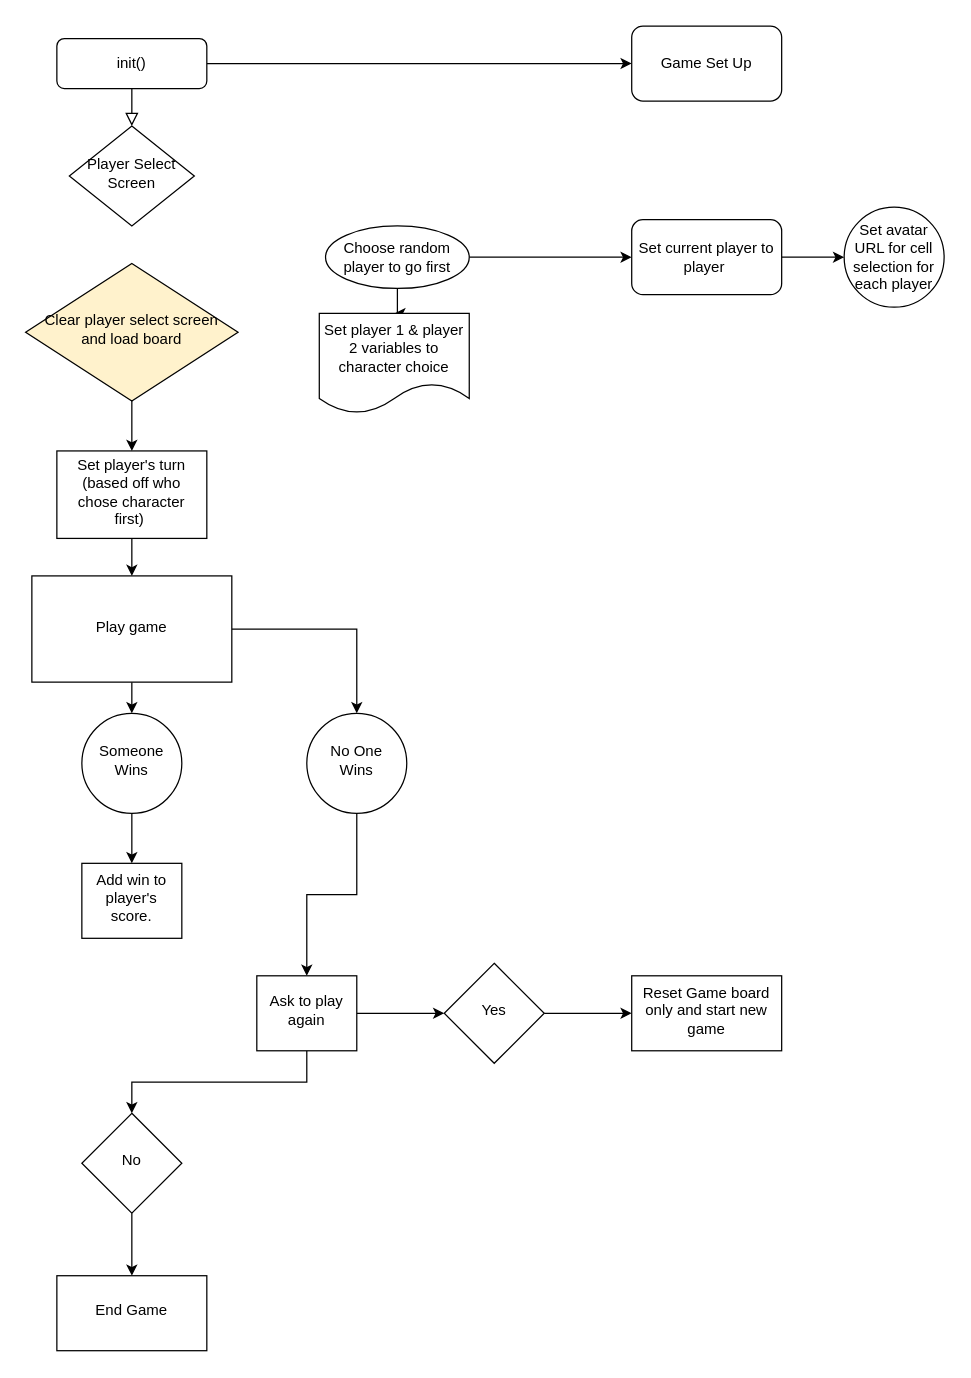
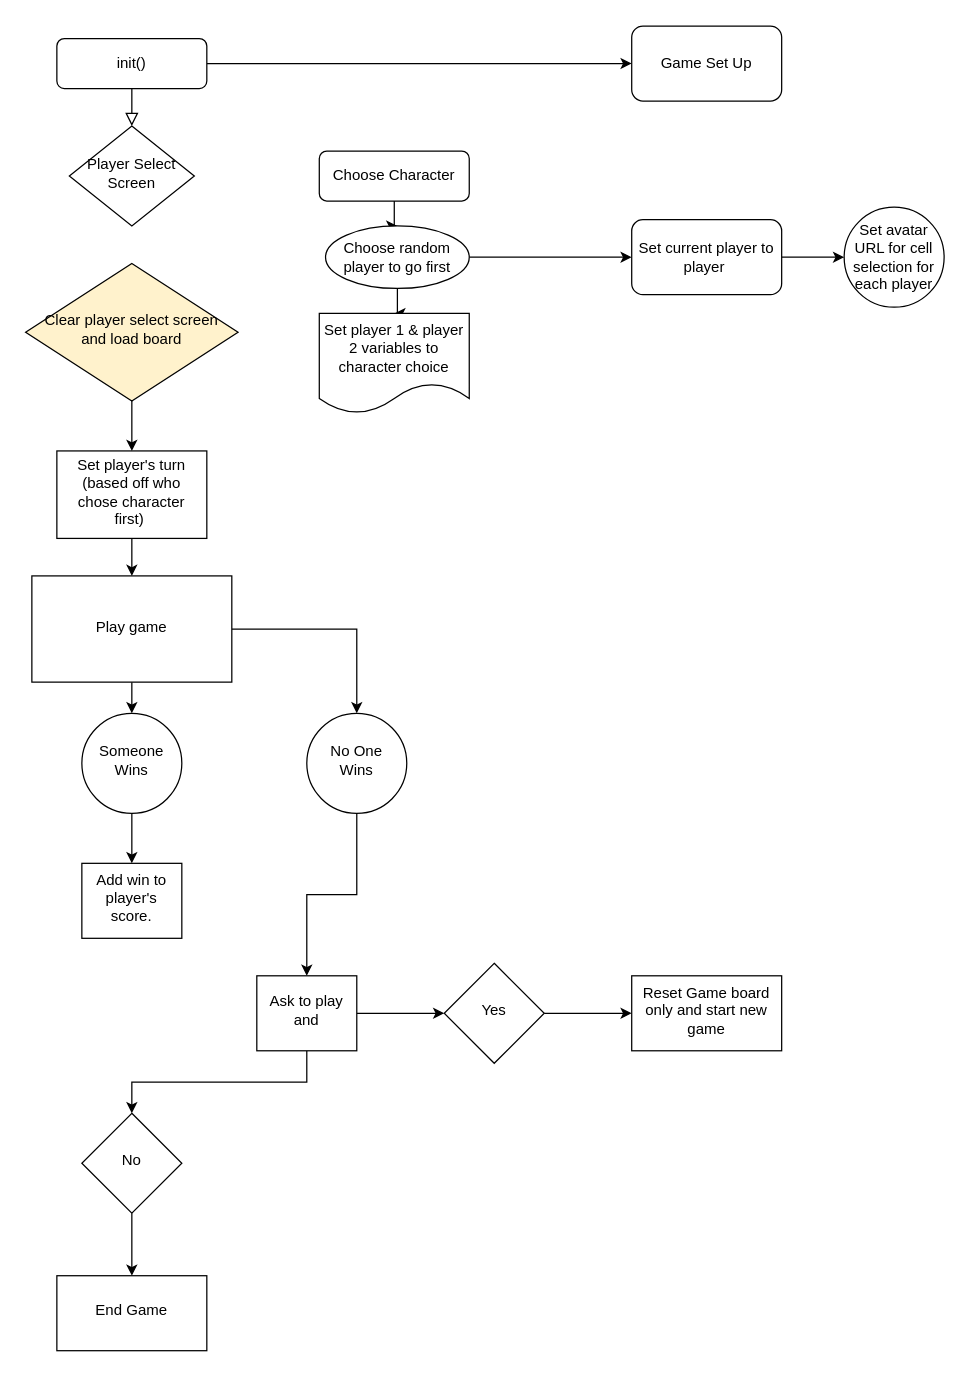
none -> (394, 176)
none -> (394, 215)
(307, 1011) -> (307, 1011)
